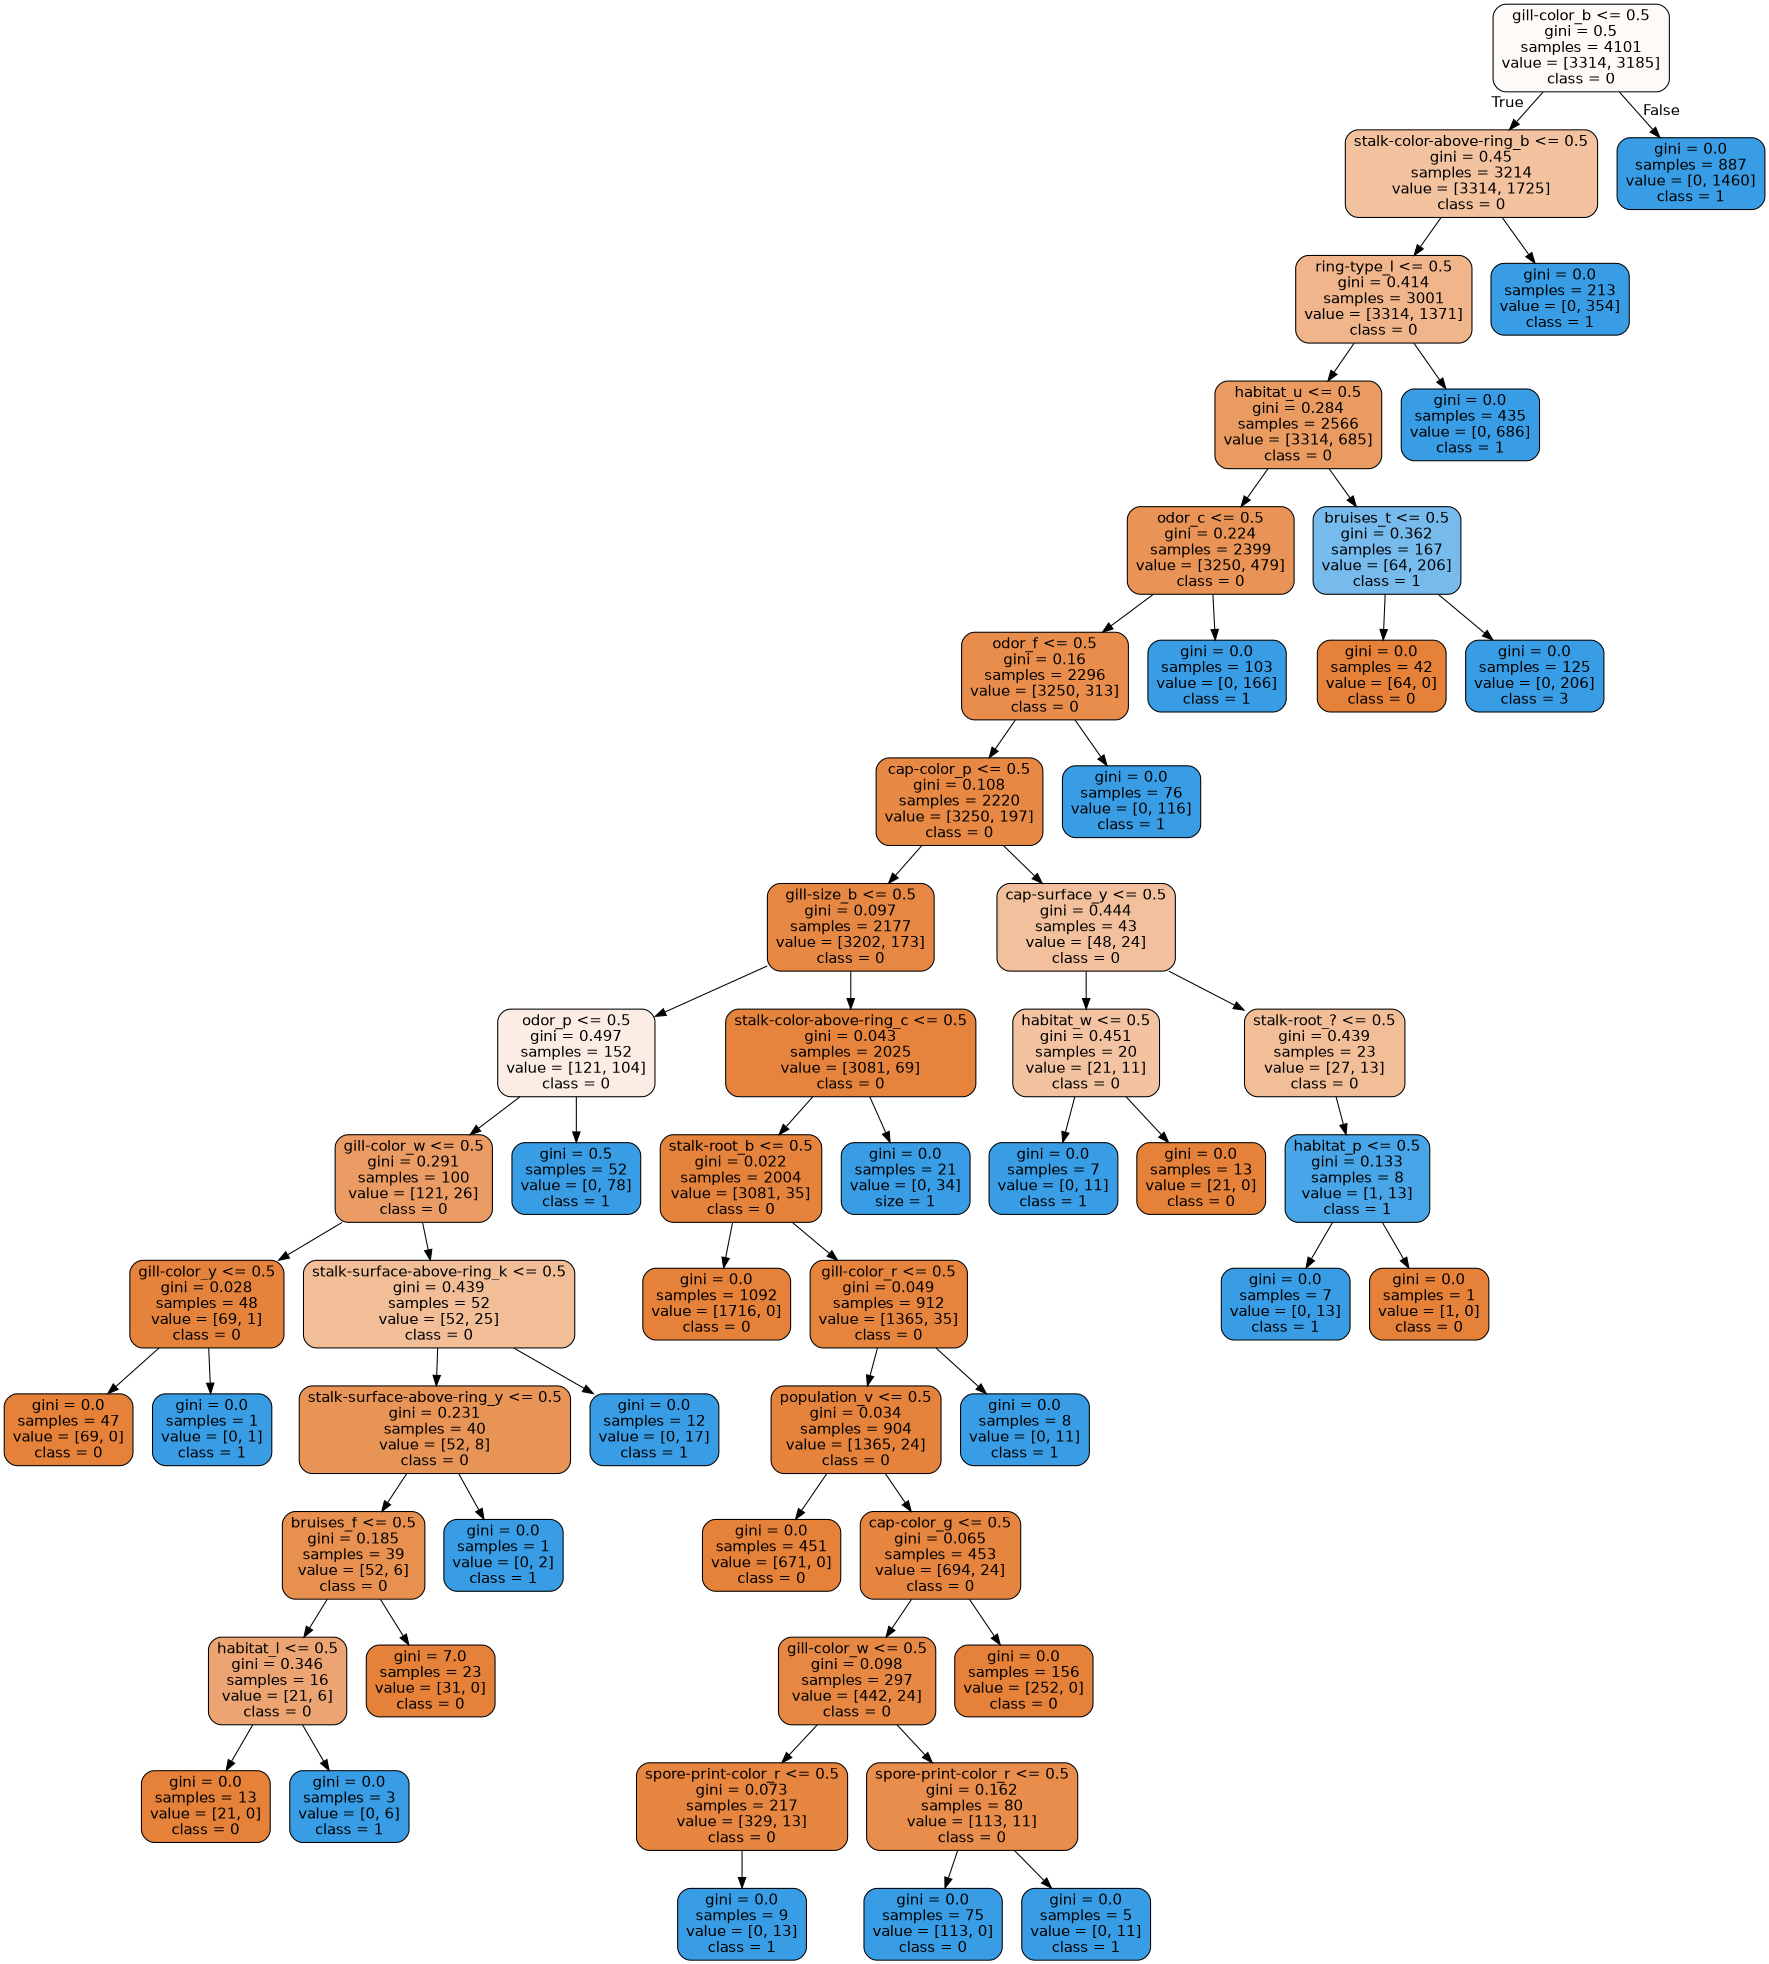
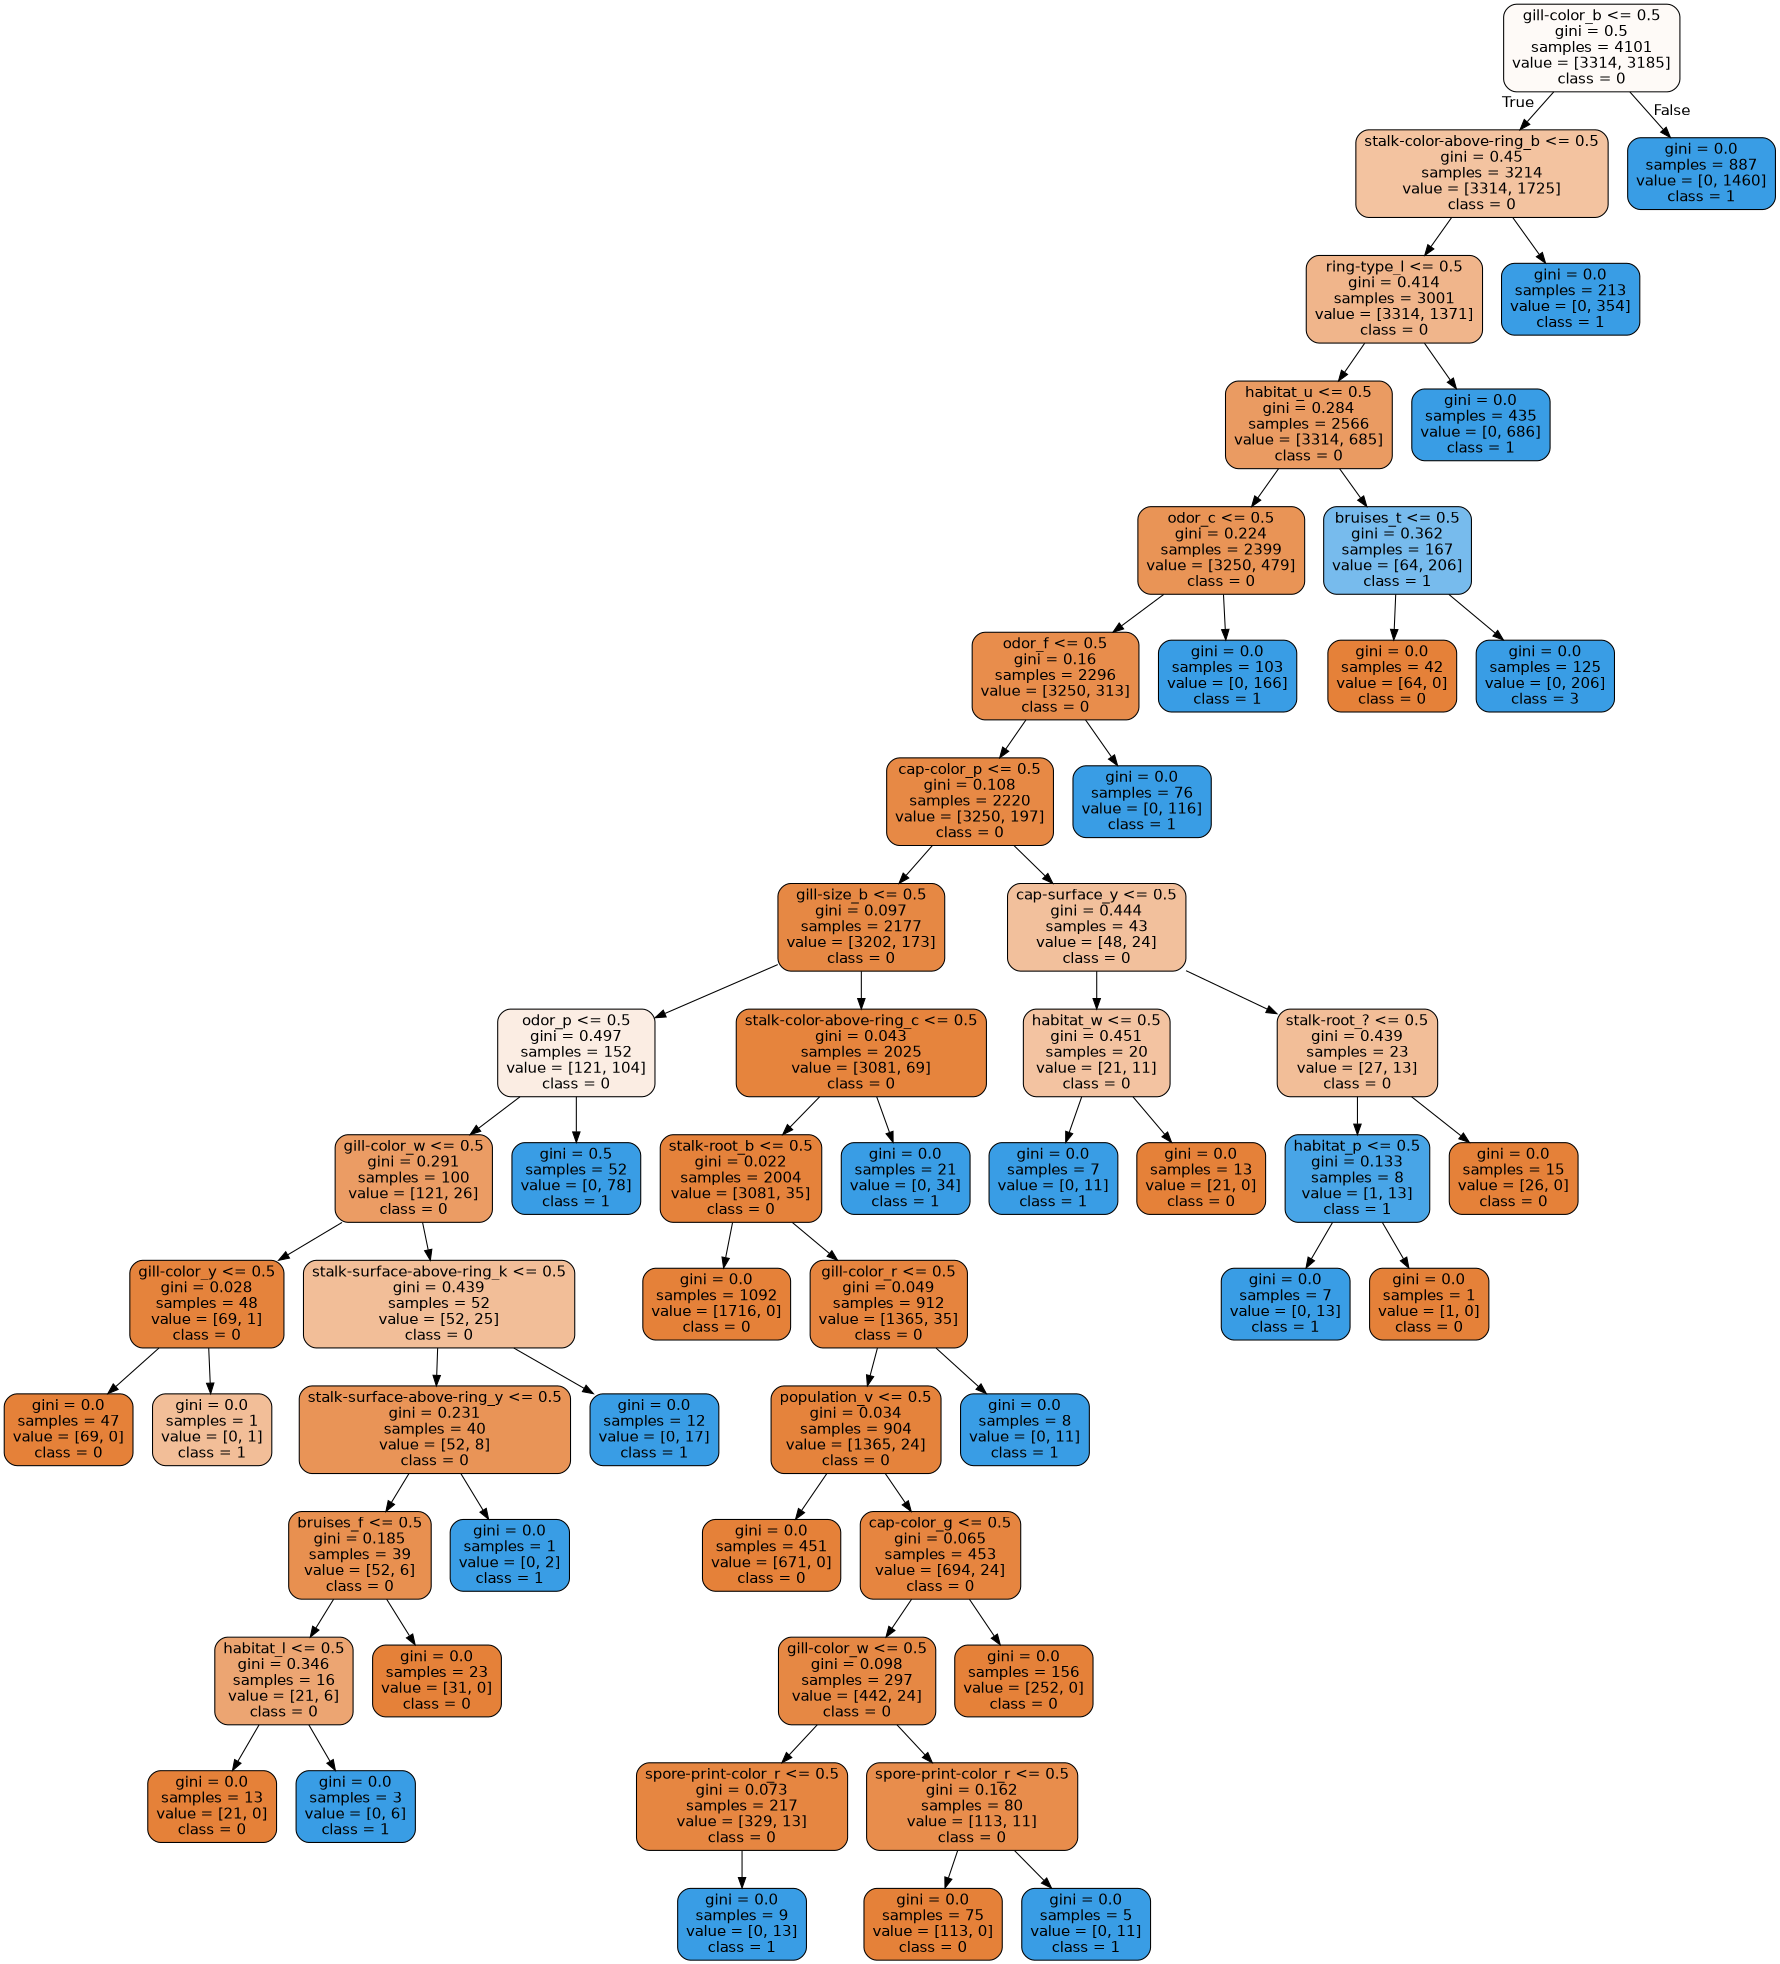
(906, 1179) -> (906, 1179)
none -> (1514, 1179)
(212, 1430) -> (212, 1430)
(431, 1681) -> (437, 1681)
(933, 1924) -> (933, 1924)
